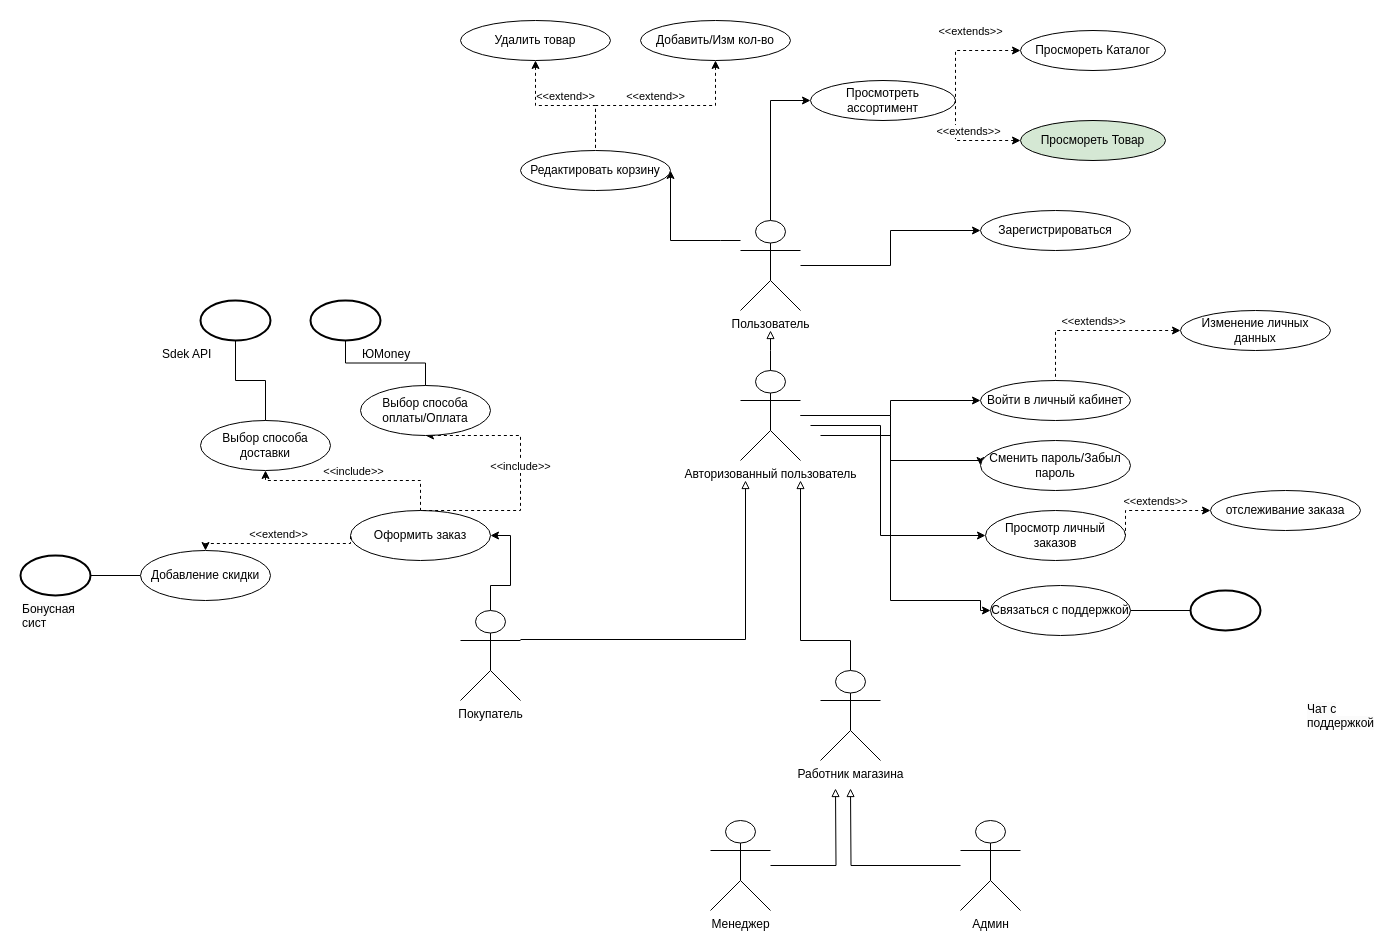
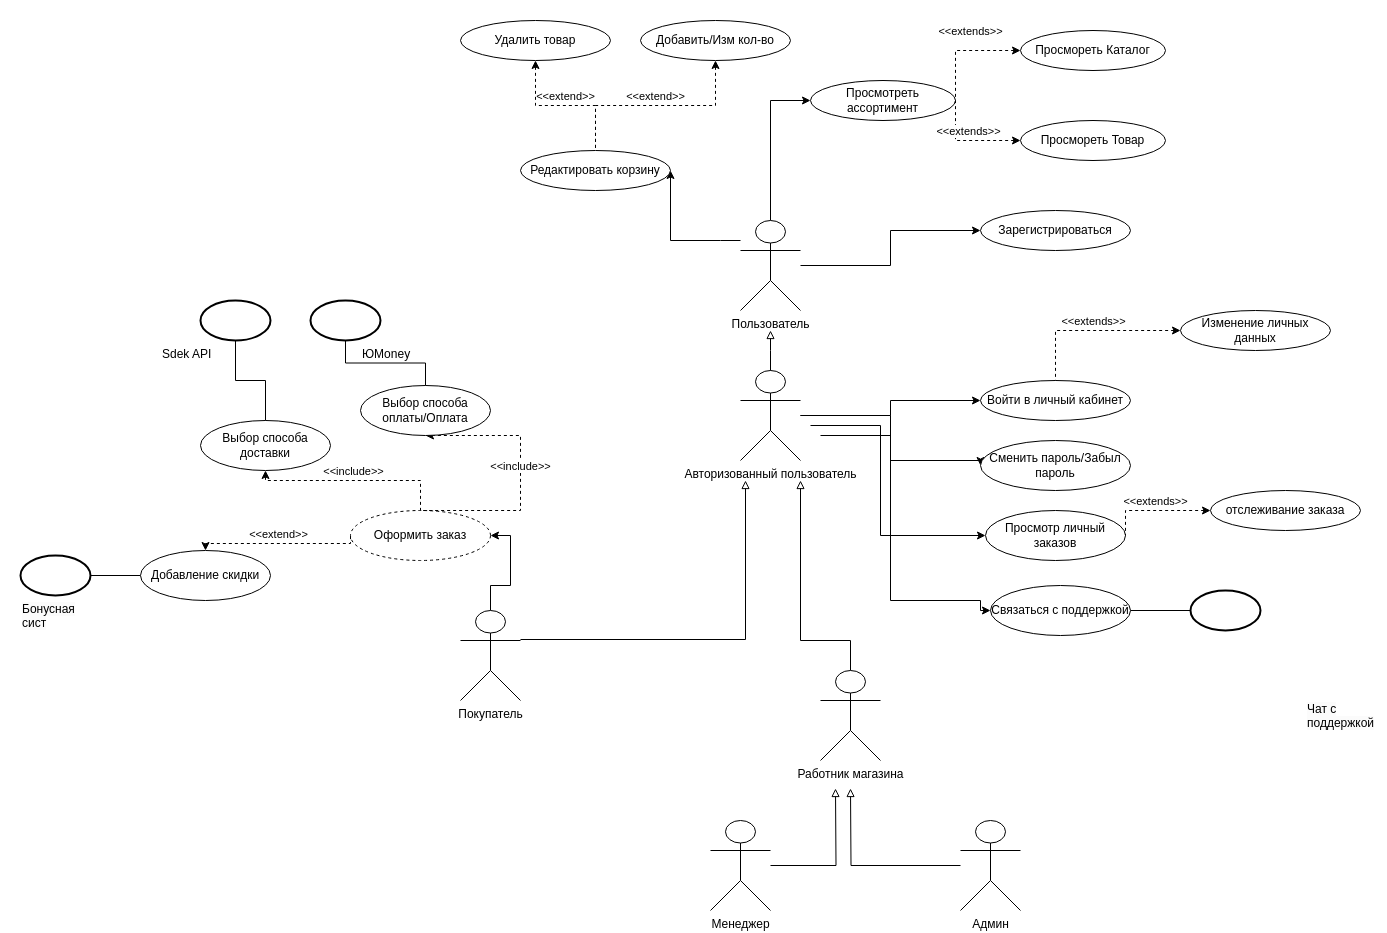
(1093, 141) -> (1093, 141)
(421, 536) -> (421, 536)
